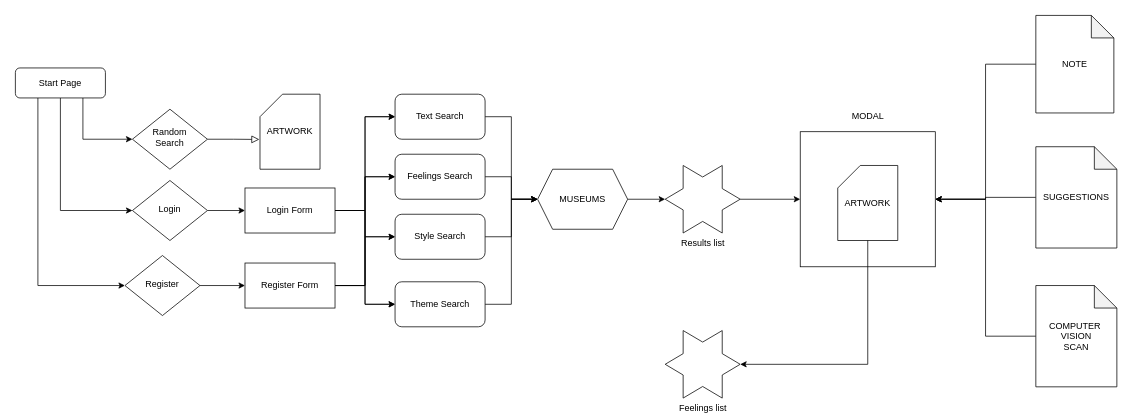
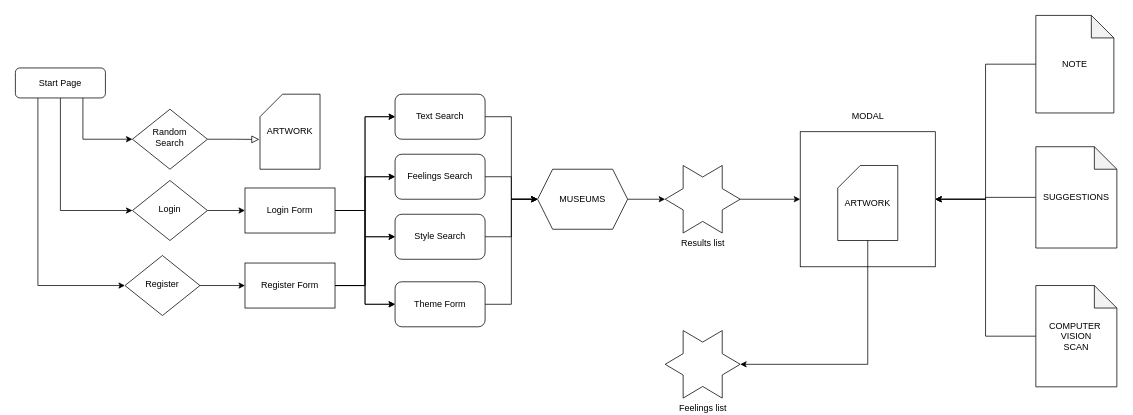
(440, 304) -> (440, 304)
